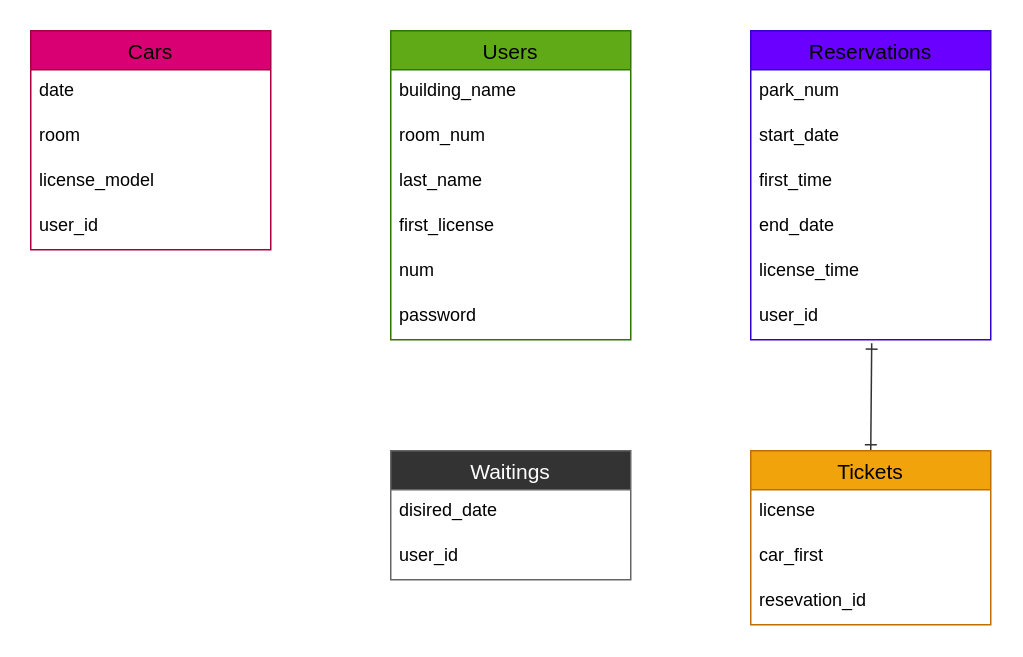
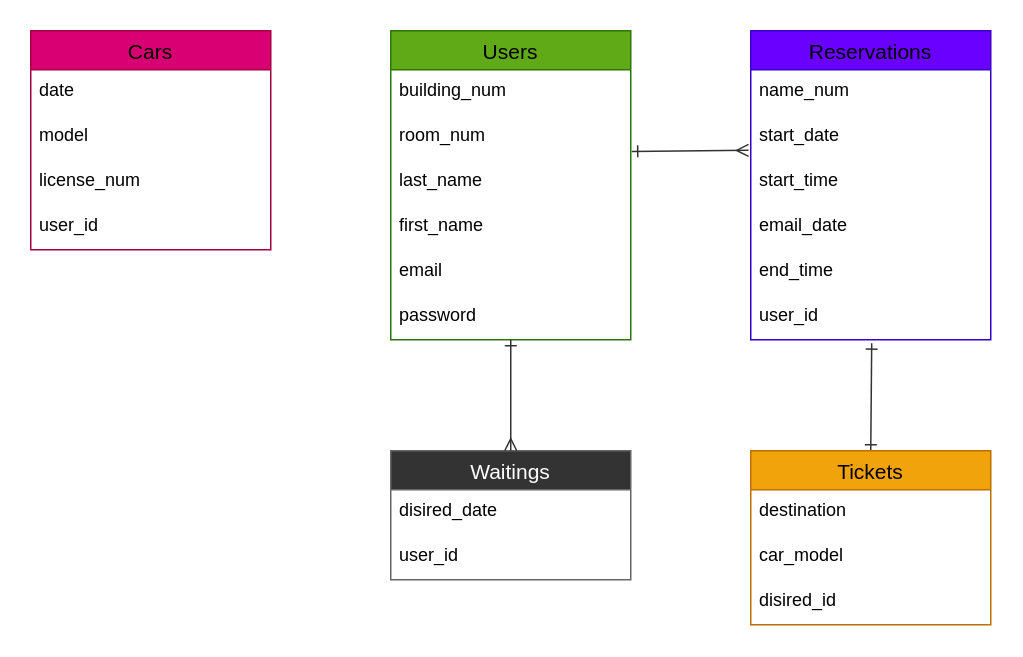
(458, 90) -> (452, 90)
(799, 90) -> (799, 90)
(59, 135) -> (62, 135)
none -> (689, 151)
(98, 180) -> (90, 180)
(805, 180) -> (807, 180)
(458, 225) -> (447, 225)
(799, 225) -> (805, 225)
(414, 270) -> (420, 270)
(812, 270) -> (797, 270)
none -> (511, 396)
(790, 510) -> (810, 510)
(802, 555) -> (802, 555)
(820, 600) -> (802, 600)
